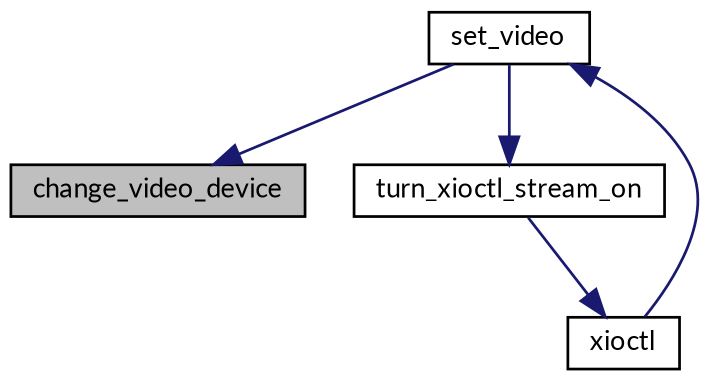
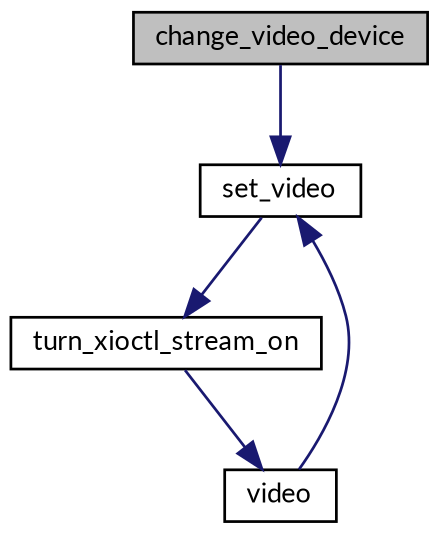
(346, 109) -> (281, 101)
(624, 343) -> (281, 496)
